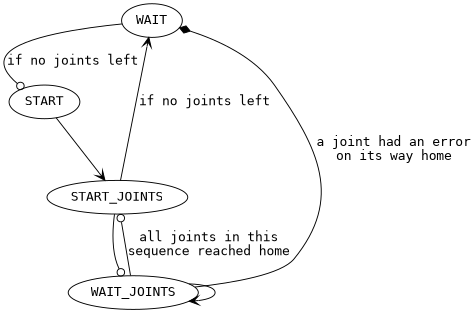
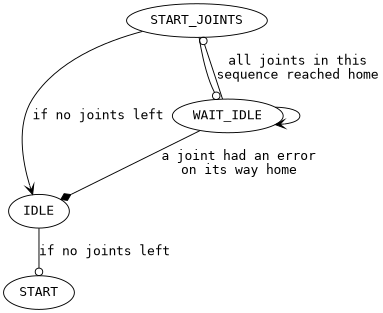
(152, 21) -> (39, 211)
(78, 145) -> none
(133, 293) -> (228, 116)
